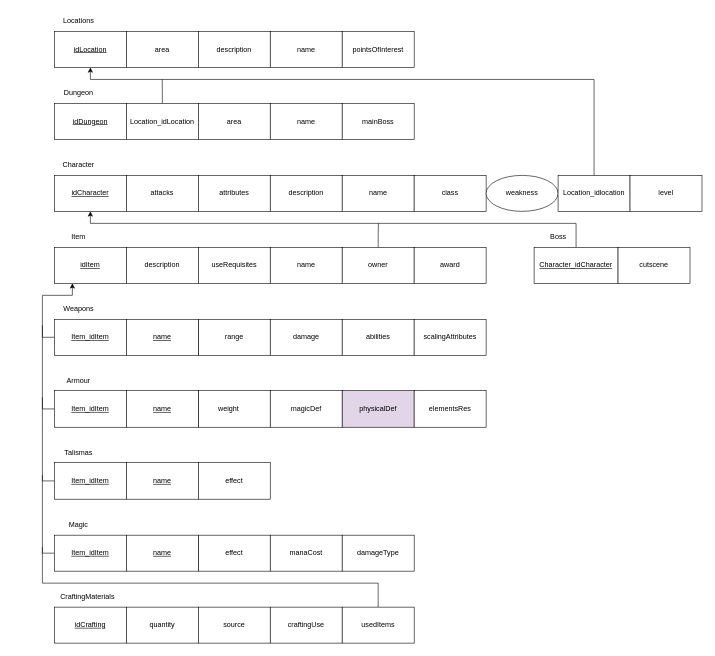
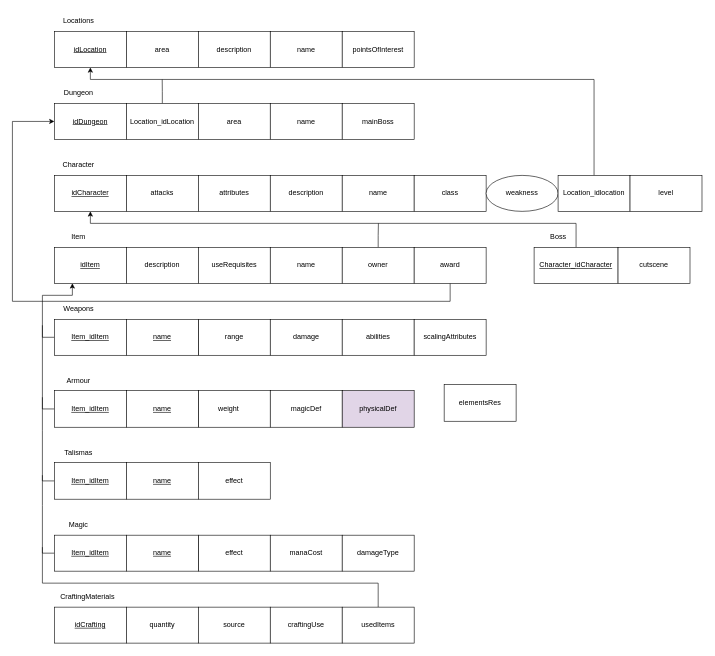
none -> (12, 194)
(450, 409) -> (480, 403)
